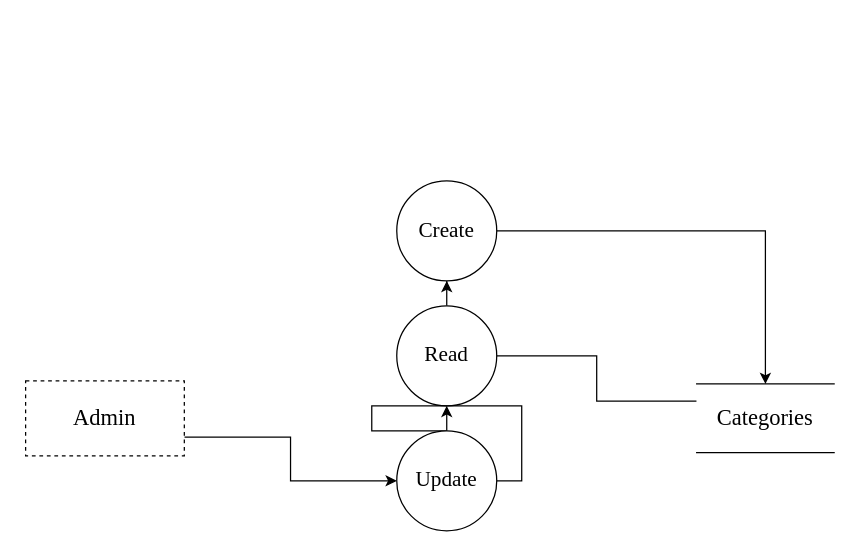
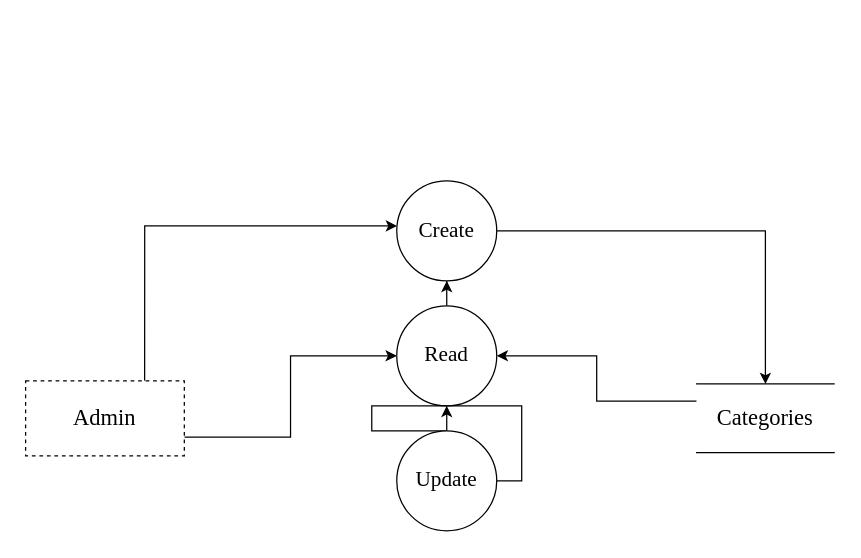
none -> (189, 226)
(503, 356) -> (507, 356)
(317, 481) -> (298, 356)
